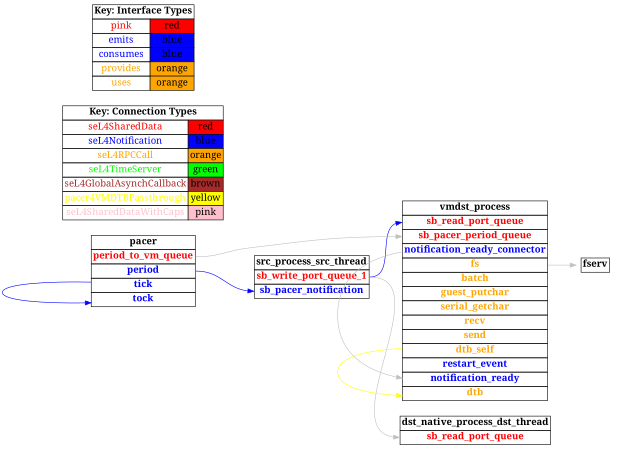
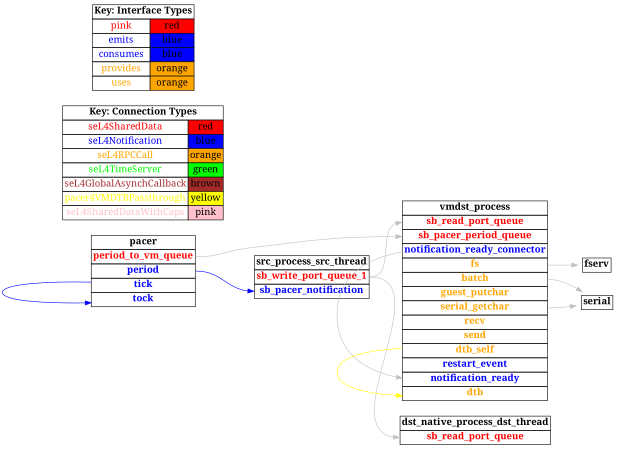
(386, 251) -> (386, 251)
none -> (597, 303)
